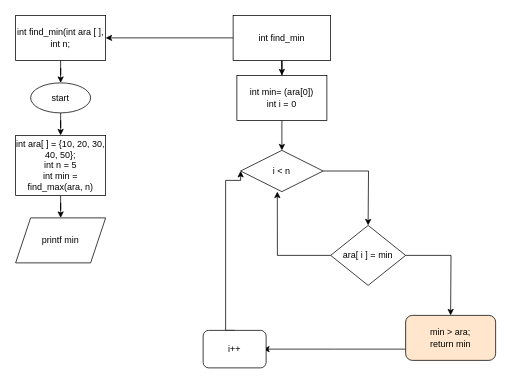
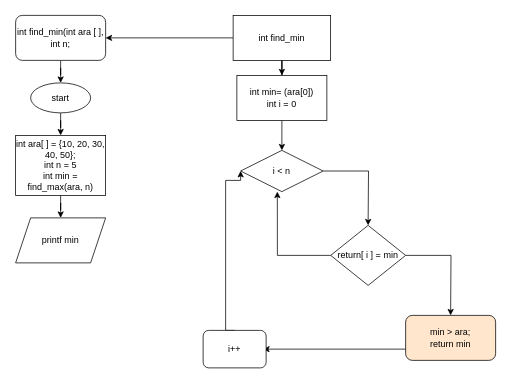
(60, 38) -> (60, 38)
(368, 255) -> (368, 255)
